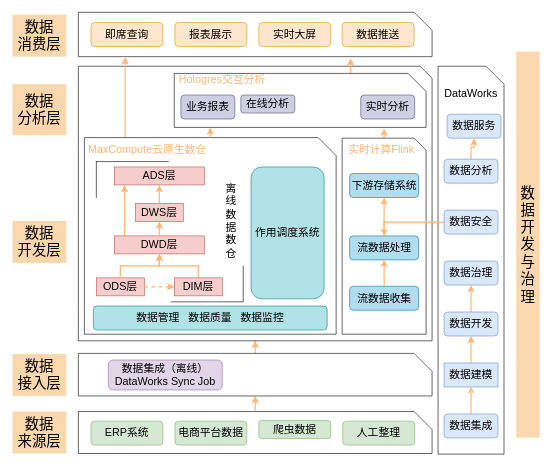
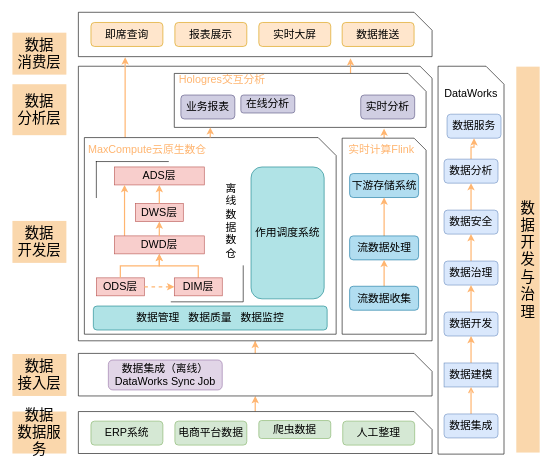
(39, 36) -> (39, 54)
(415, 222) -> (471, 199)
(528, 245) -> (528, 260)
none -> (471, 250)
(39, 433) -> (39, 433)
